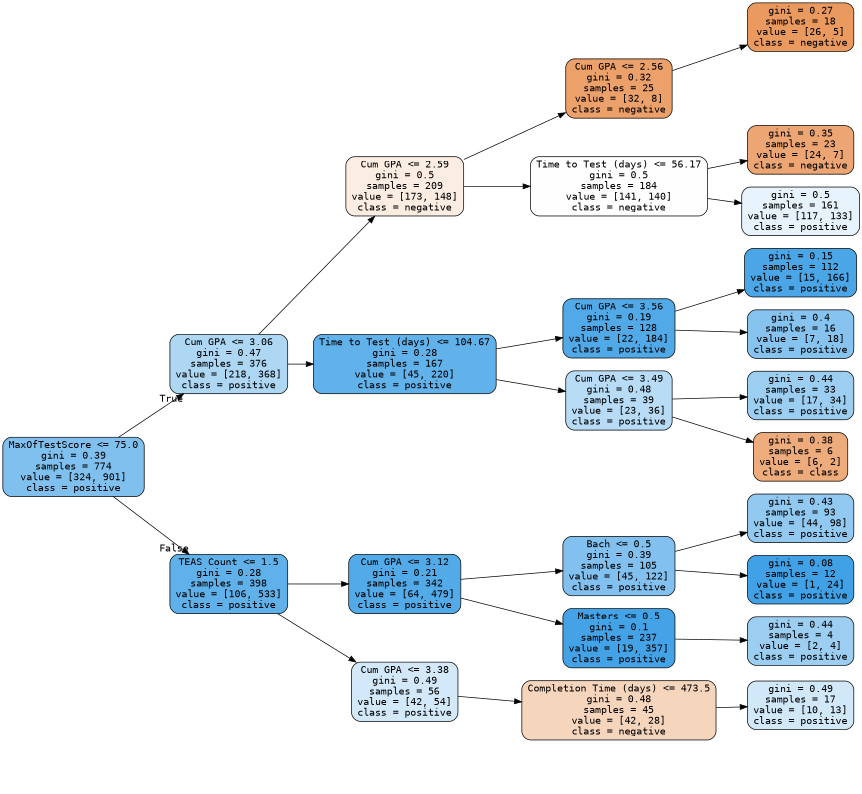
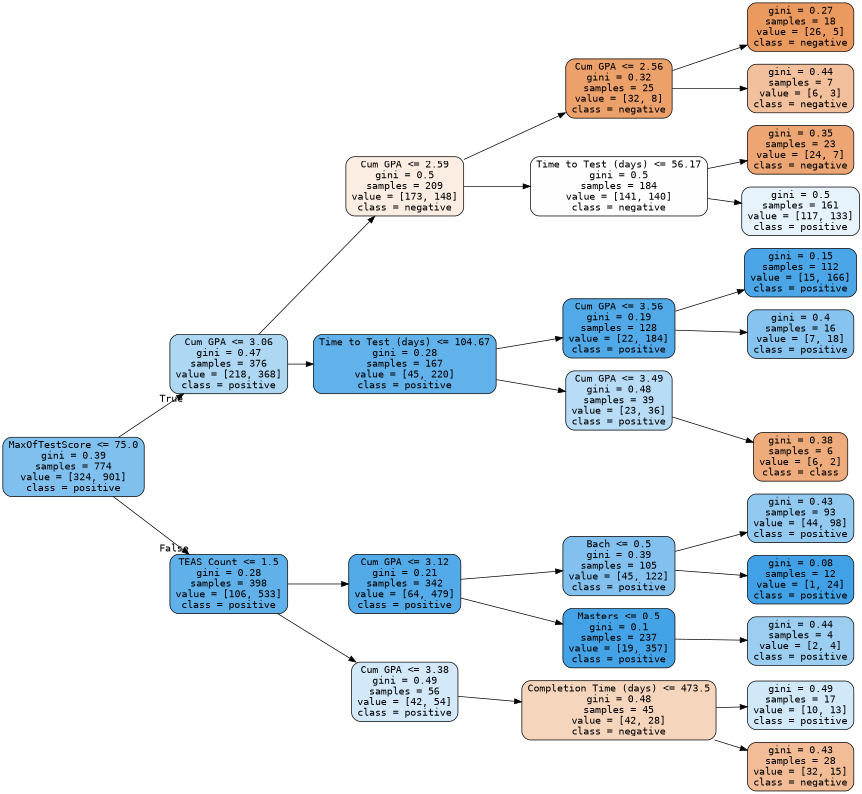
none -> (801, 89)
(801, 395) -> none
none -> (801, 767)
